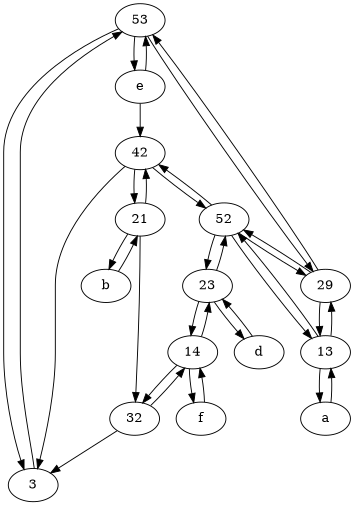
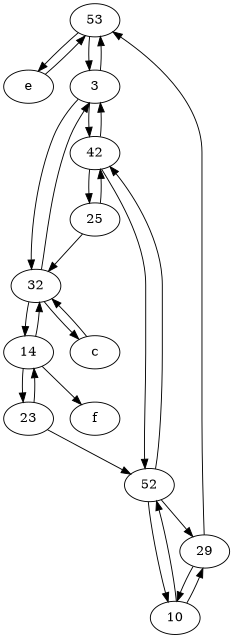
(140, 115) -> (89, 115)
(225, 151) -> none
none -> (41, 175)
(140, 219) -> (95, 219)
(211, 247) -> none
(281, 253) -> none
(106, 286) -> none
none -> (95, 352)
(259, 352) -> none
(326, 352) -> (175, 618)
(204, 390) -> none
(326, 419) -> none
